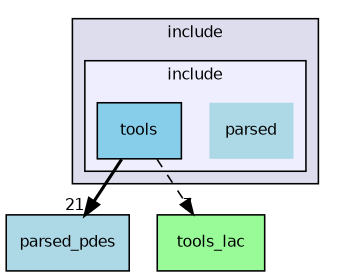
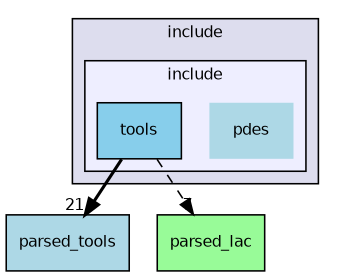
(251, 131) -> (251, 131)
(68, 243) -> (68, 243)
(211, 243) -> (211, 243)
